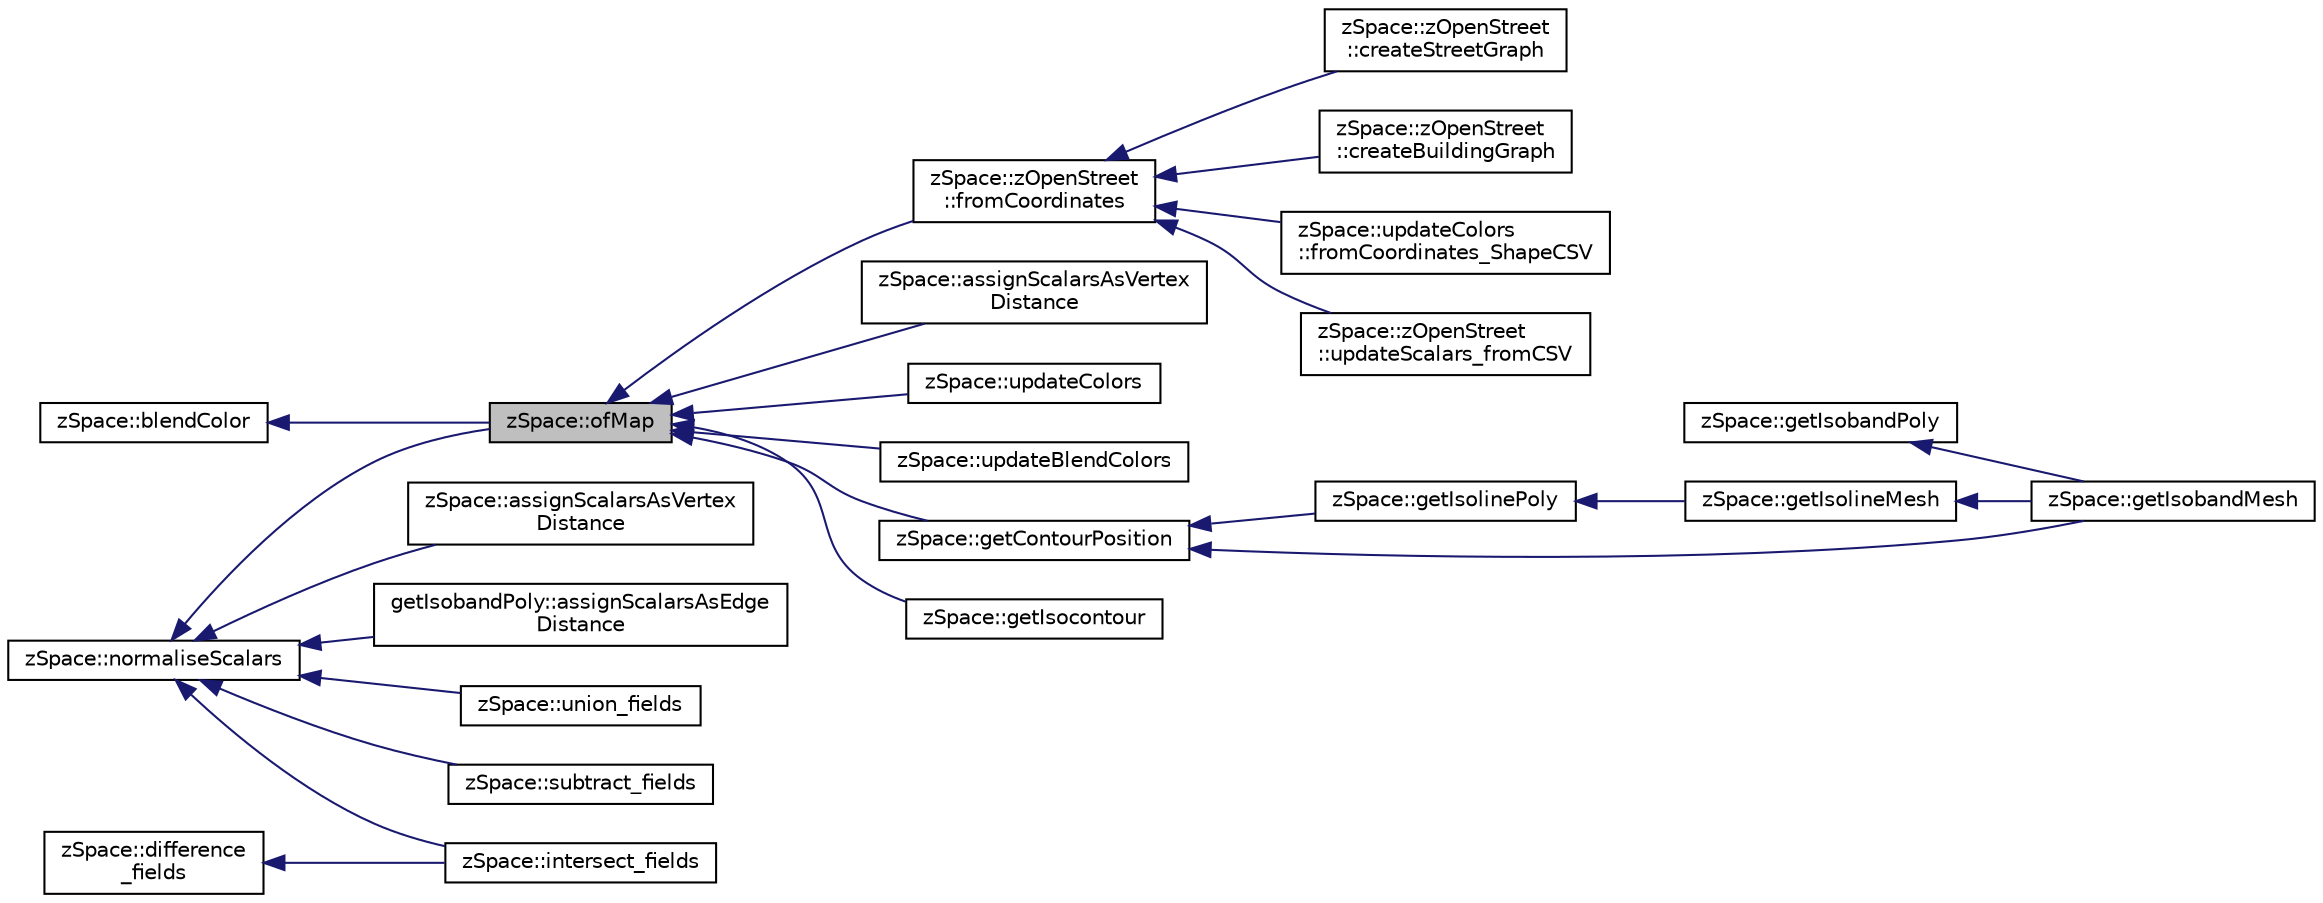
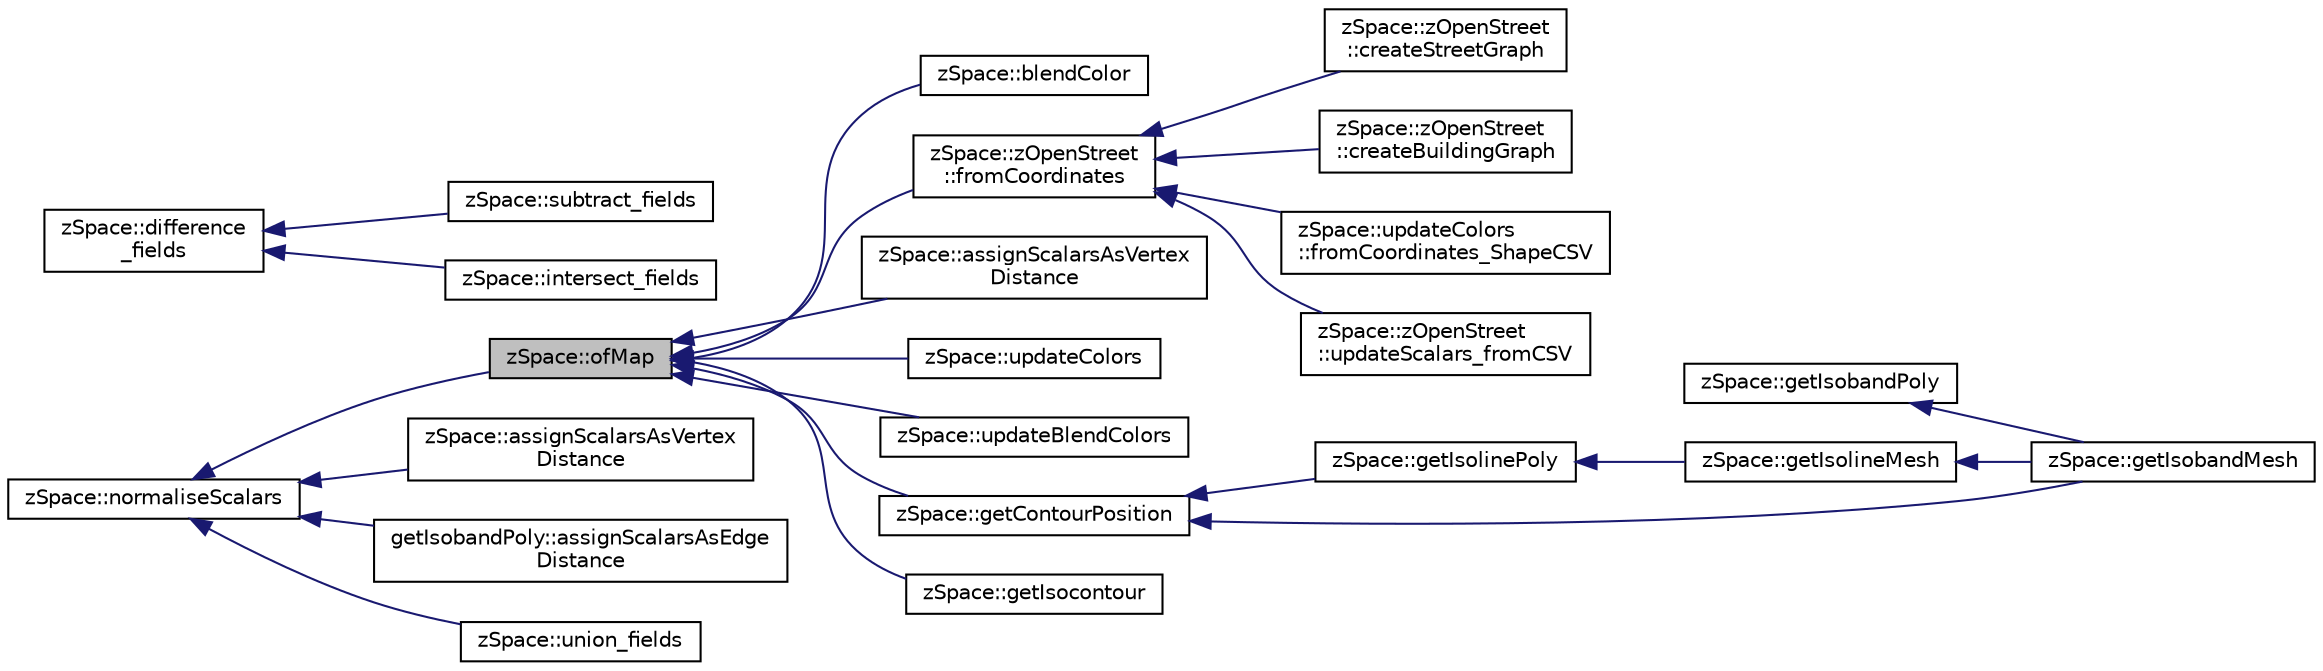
(389, 423) -> (824, 236)
(336, 733) -> (366, 221)
(308, 787) -> none
